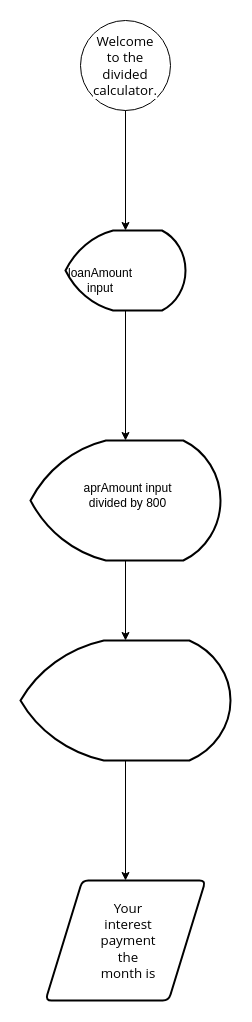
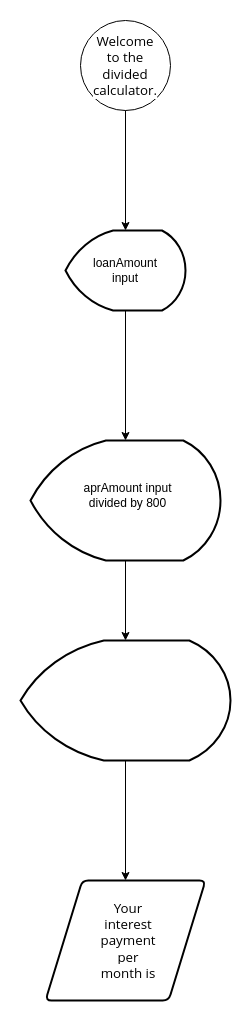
(101, 281) -> (126, 271)
(129, 941) -> (129, 941)
